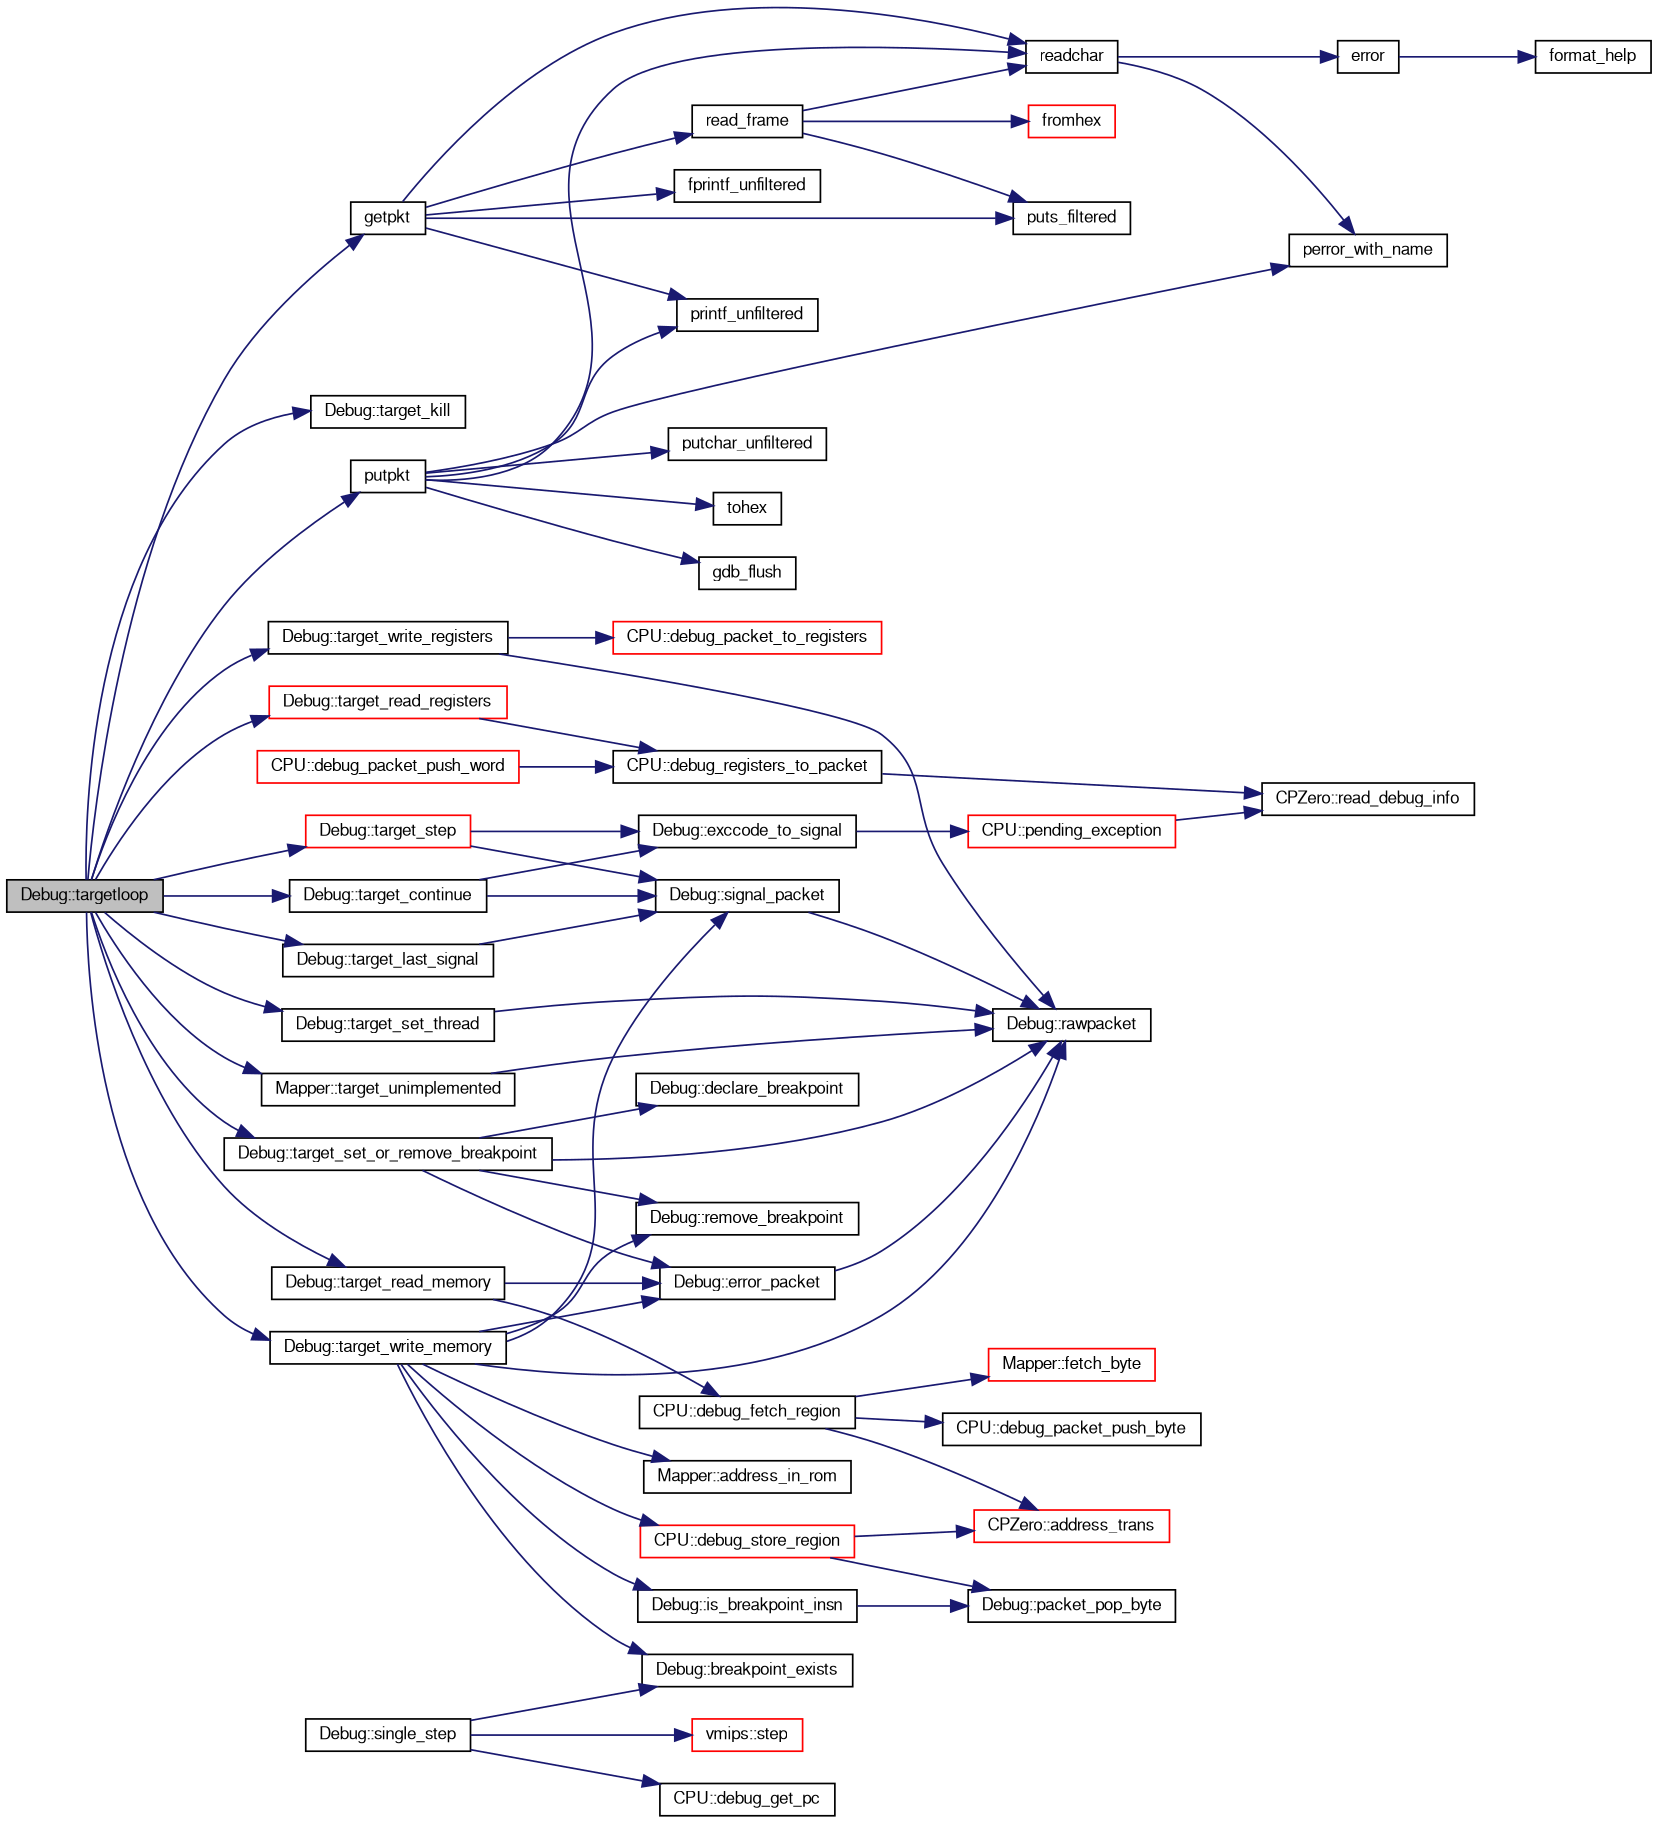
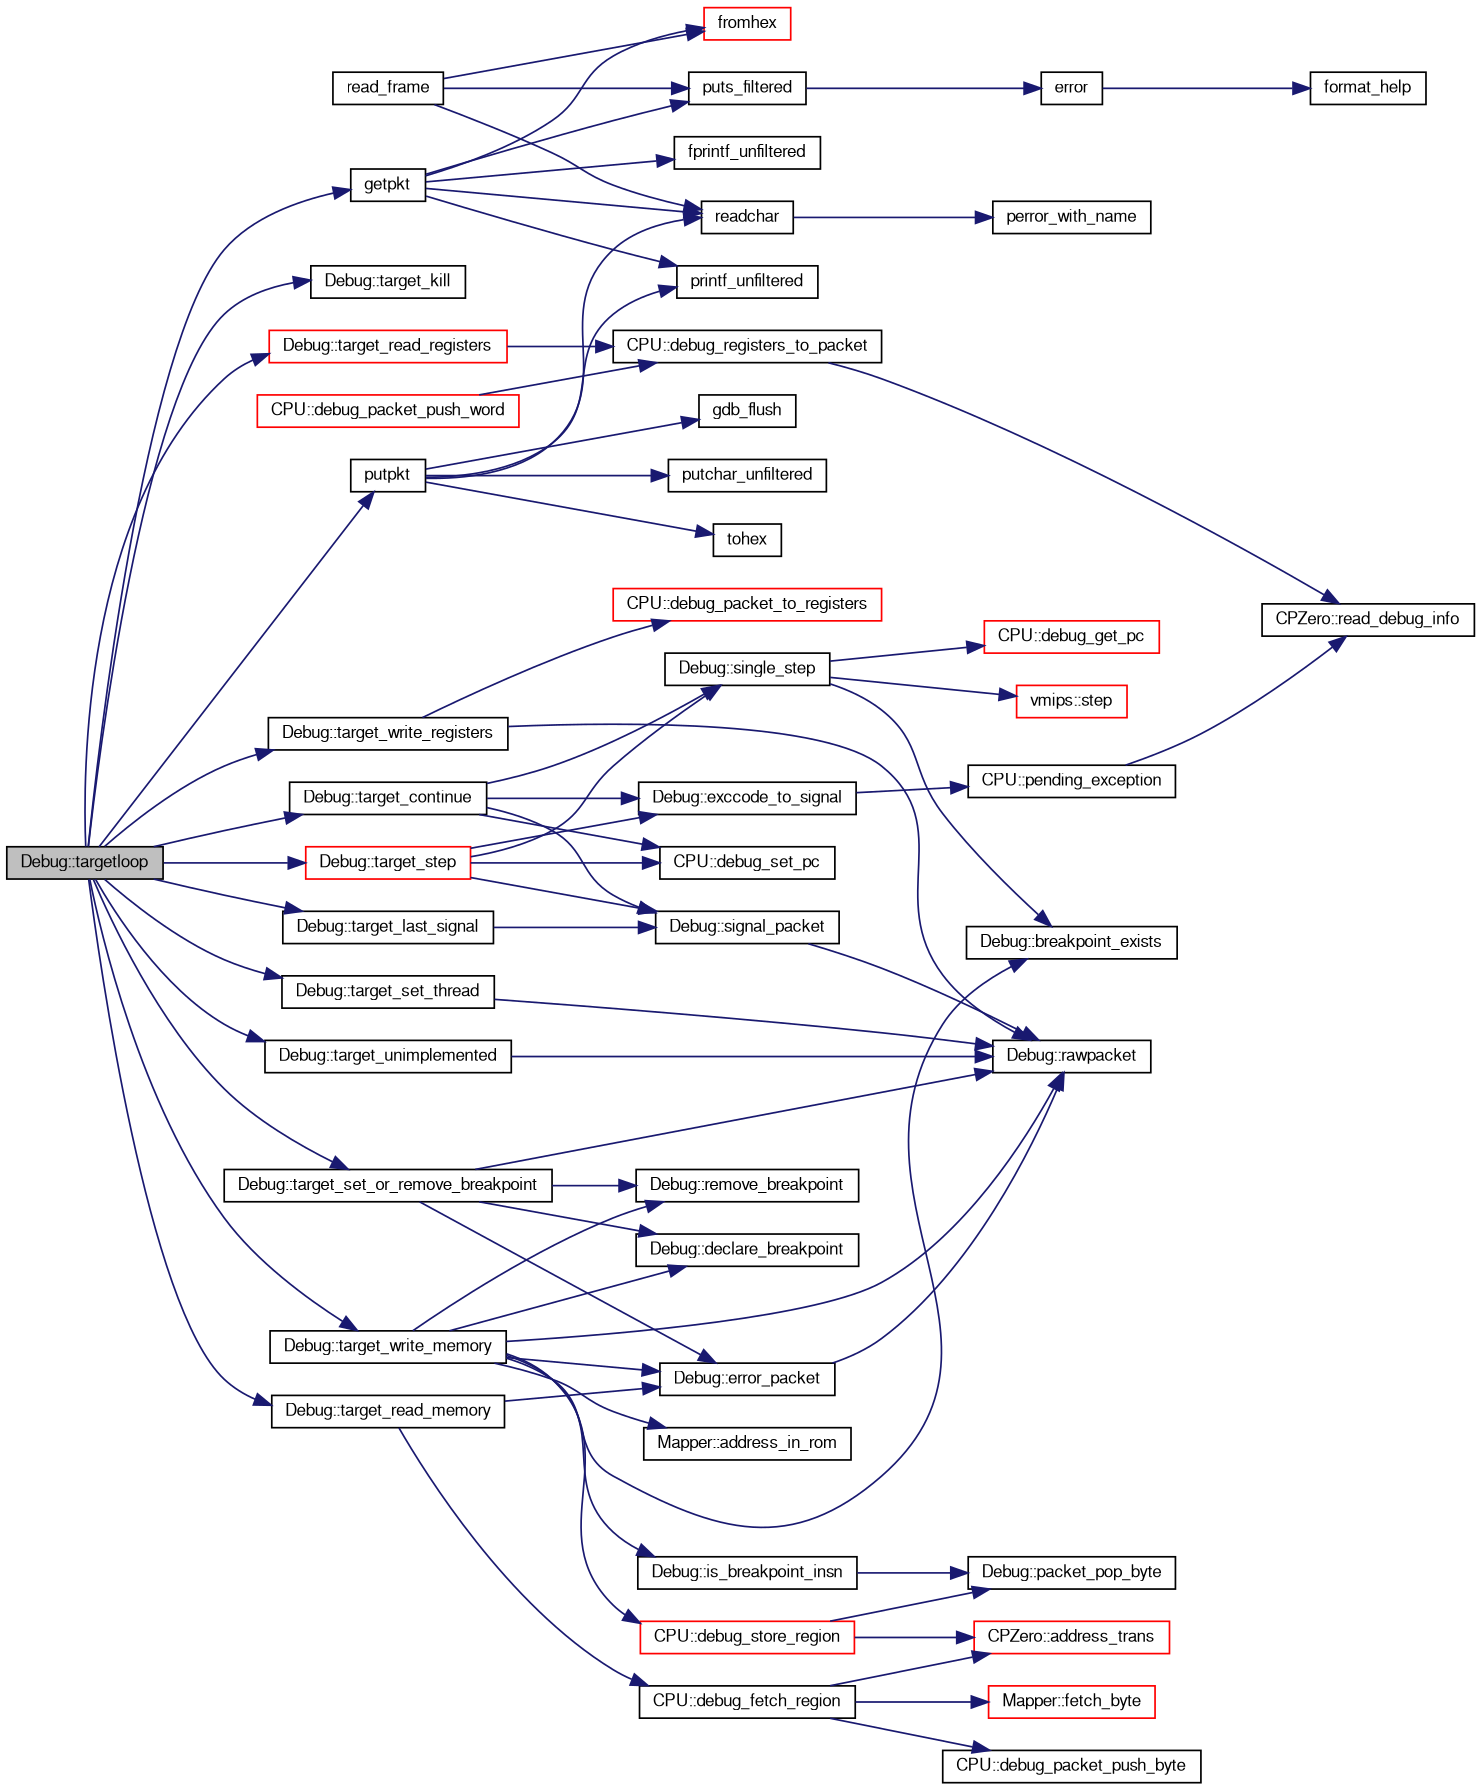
(1219, 57) -> (915, 88)
(550, 171) -> (564, 111)
(844, 357) -> none
none -> (599, 748)
none -> (594, 788)
(1072, 831) -> (1072, 781)
none -> (747, 863)
(388, 1090) -> (388, 1057)
(593, 1133) -> (559, 1301)
(747, 1800) -> (1072, 637)
